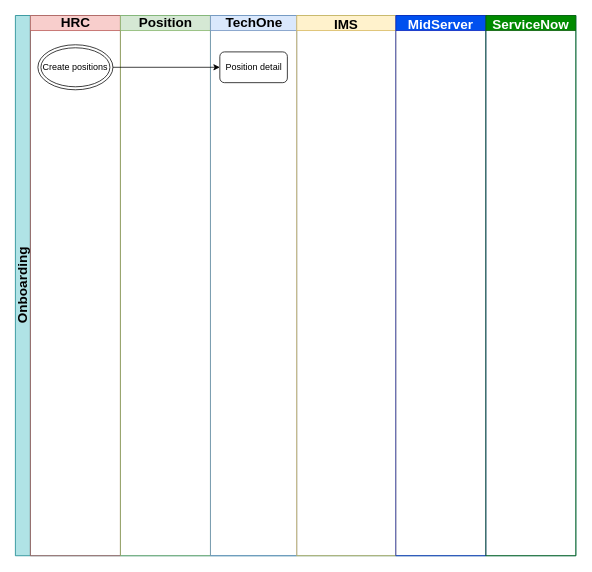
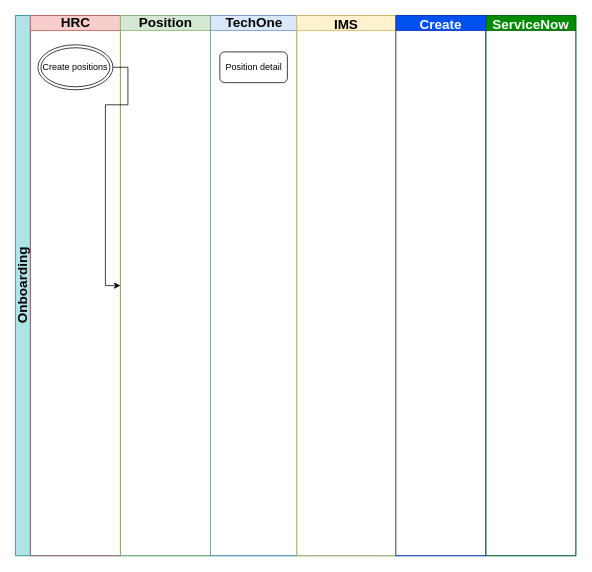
(440, 24) -> (440, 24)
(171, 67) -> (105, 187)
